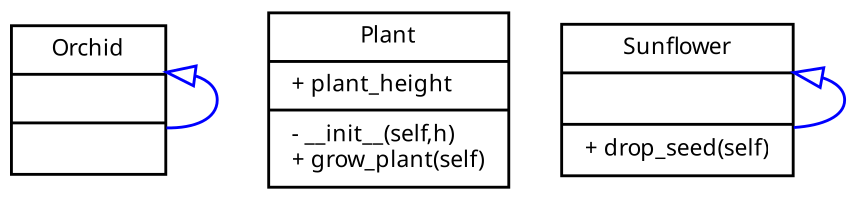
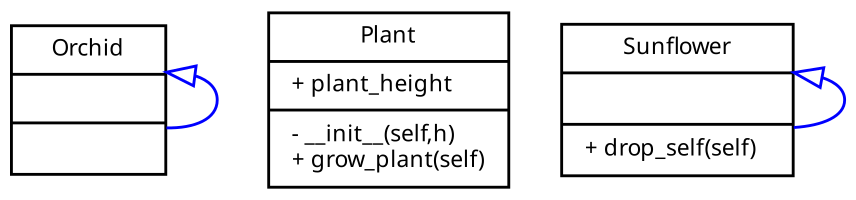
(677, 149) -> (672, 149)
